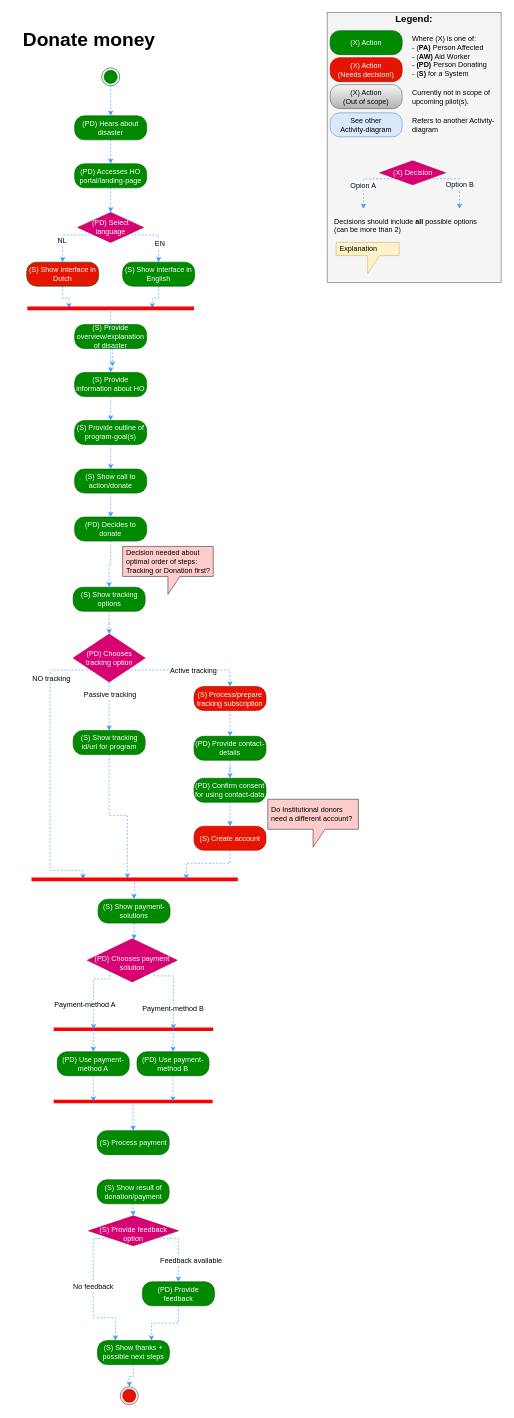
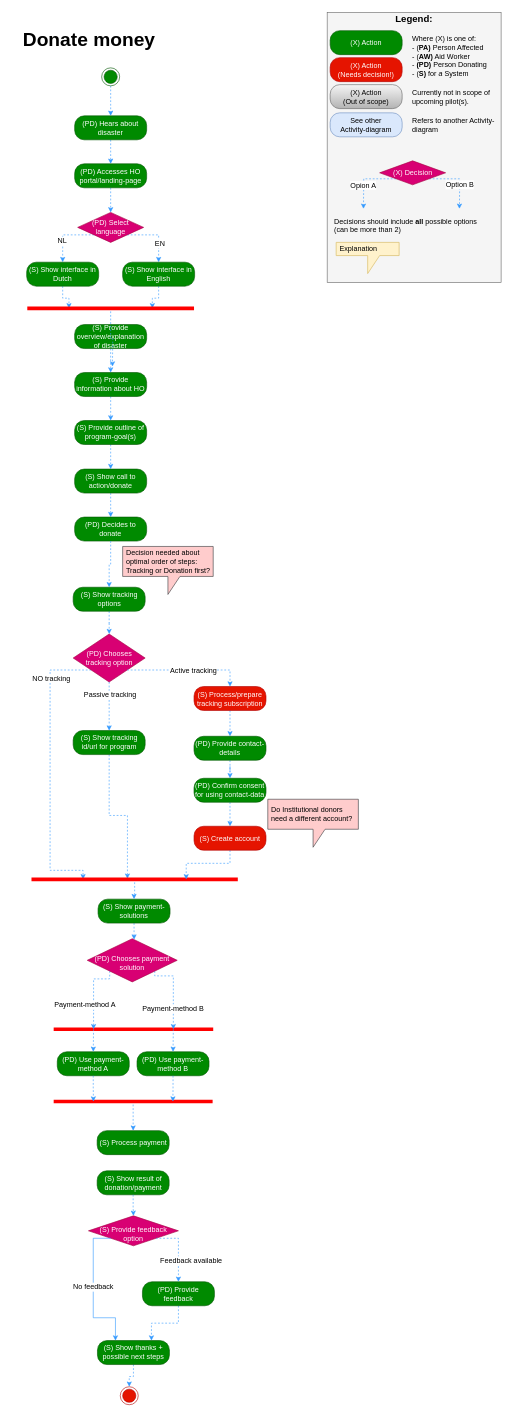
(63, 274) -> (63, 274)
(133, 1192) -> (133, 1183)
(99, 1318) -> (99, 1318)
